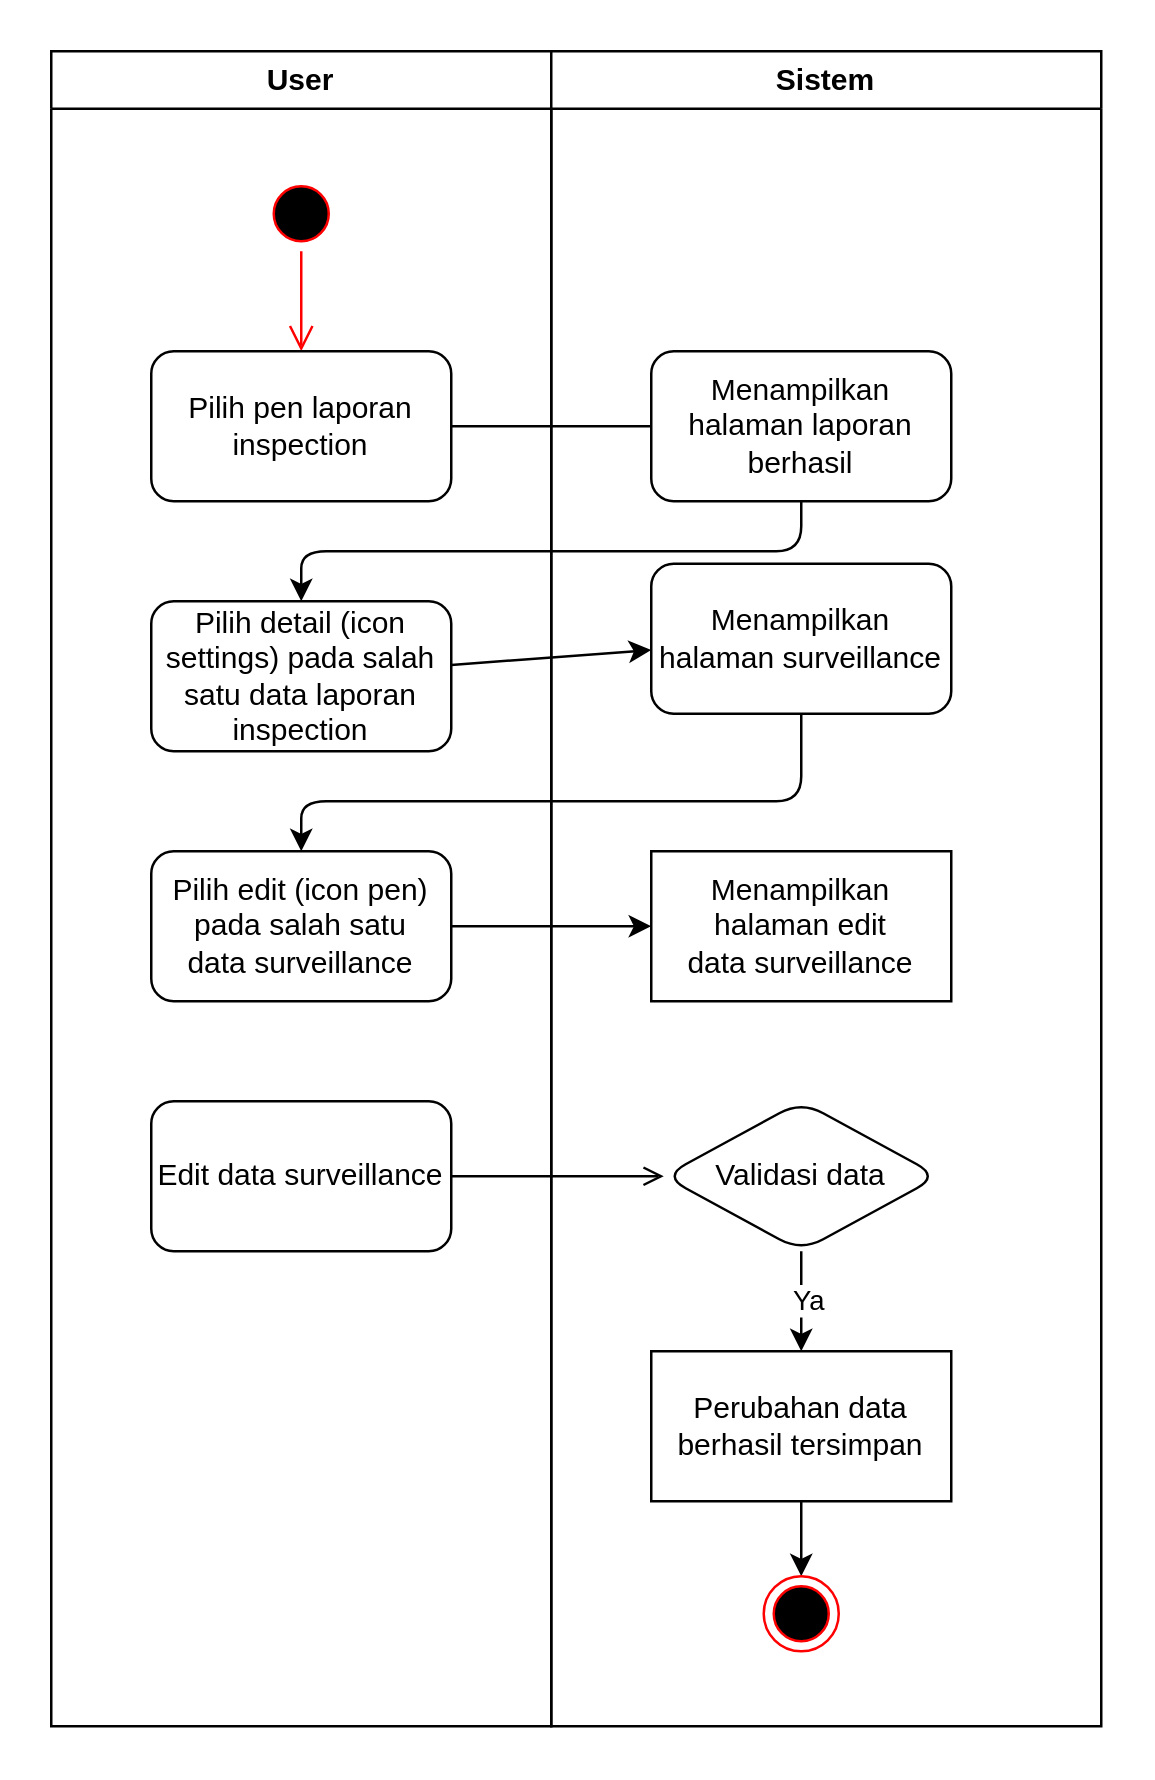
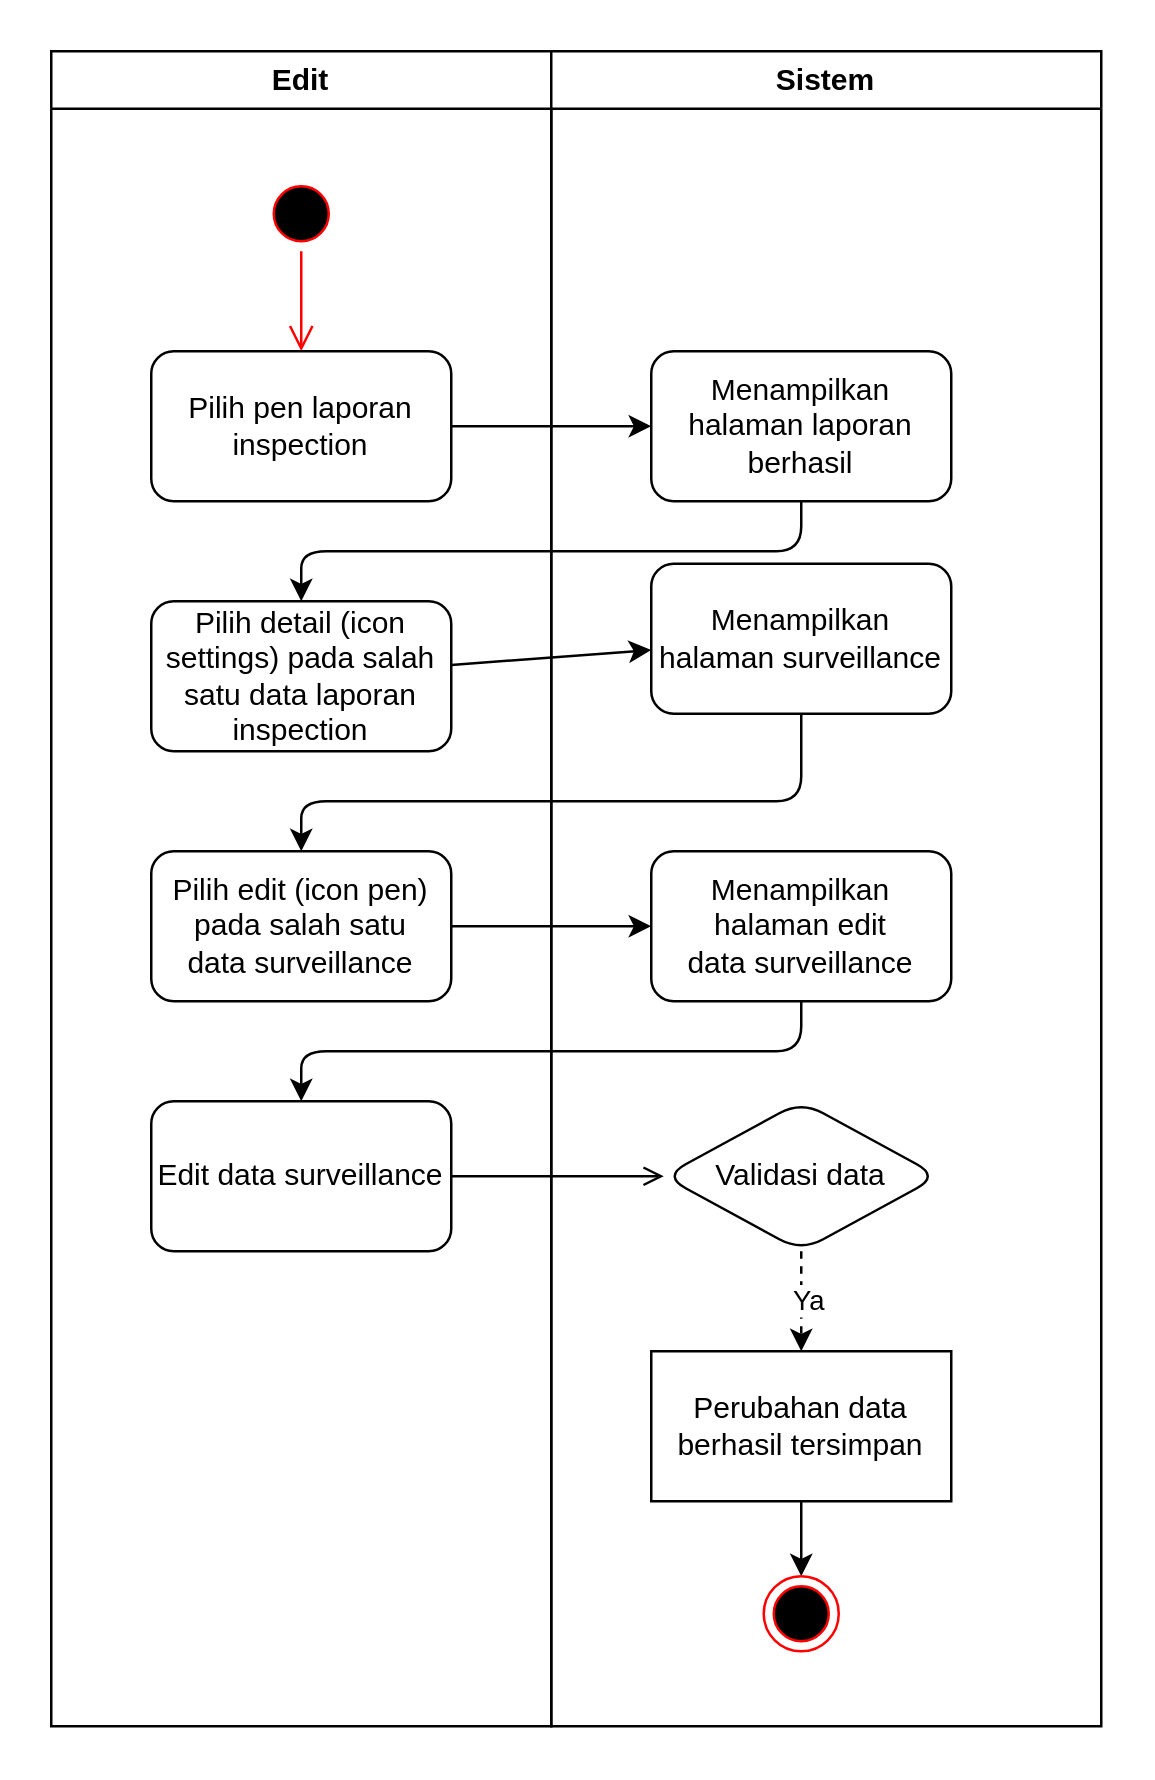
(301, 81) -> (301, 81)
(640, 426) -> (633, 426)
(801, 926) -> (801, 926)
none -> (696, 1051)
(801, 1267) -> (801, 1267)
